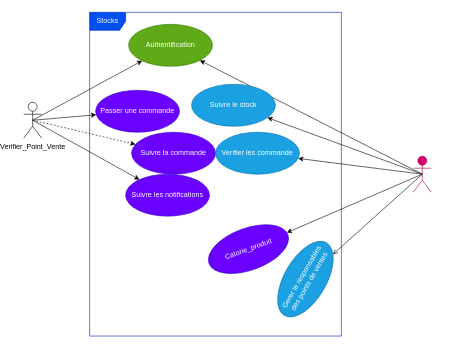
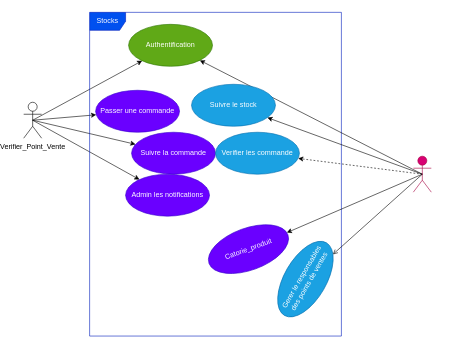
(84, 132) -> (84, 132)
(361, 166) -> (361, 166)
(168, 195) -> (168, 195)
